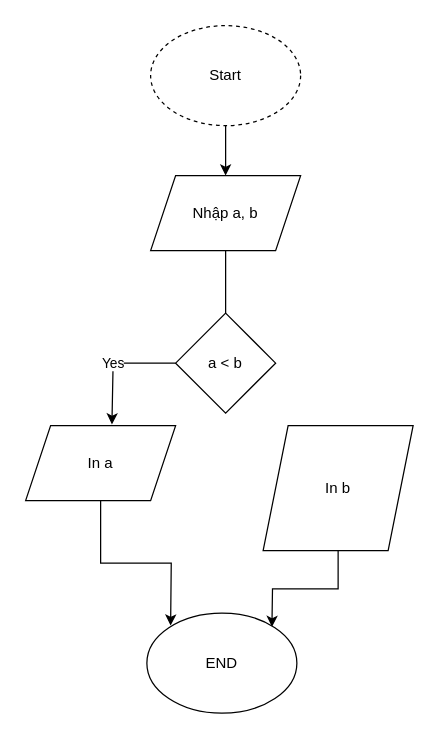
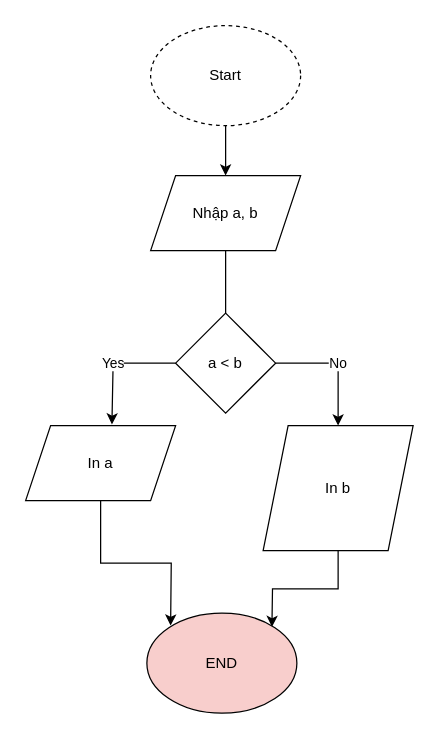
none -> (334, 363)
(222, 663) -> (222, 663)
